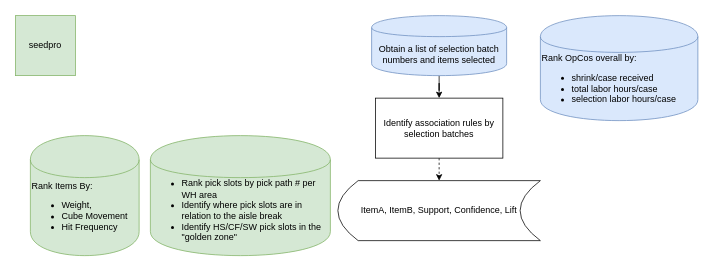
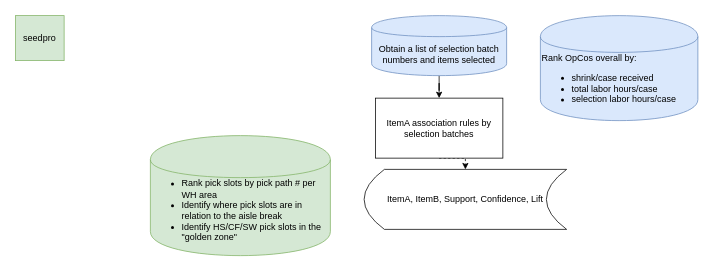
(45, 45) -> (40, 38)
(439, 128) -> (439, 128)
(85, 195) -> none
(439, 210) -> (465, 199)
